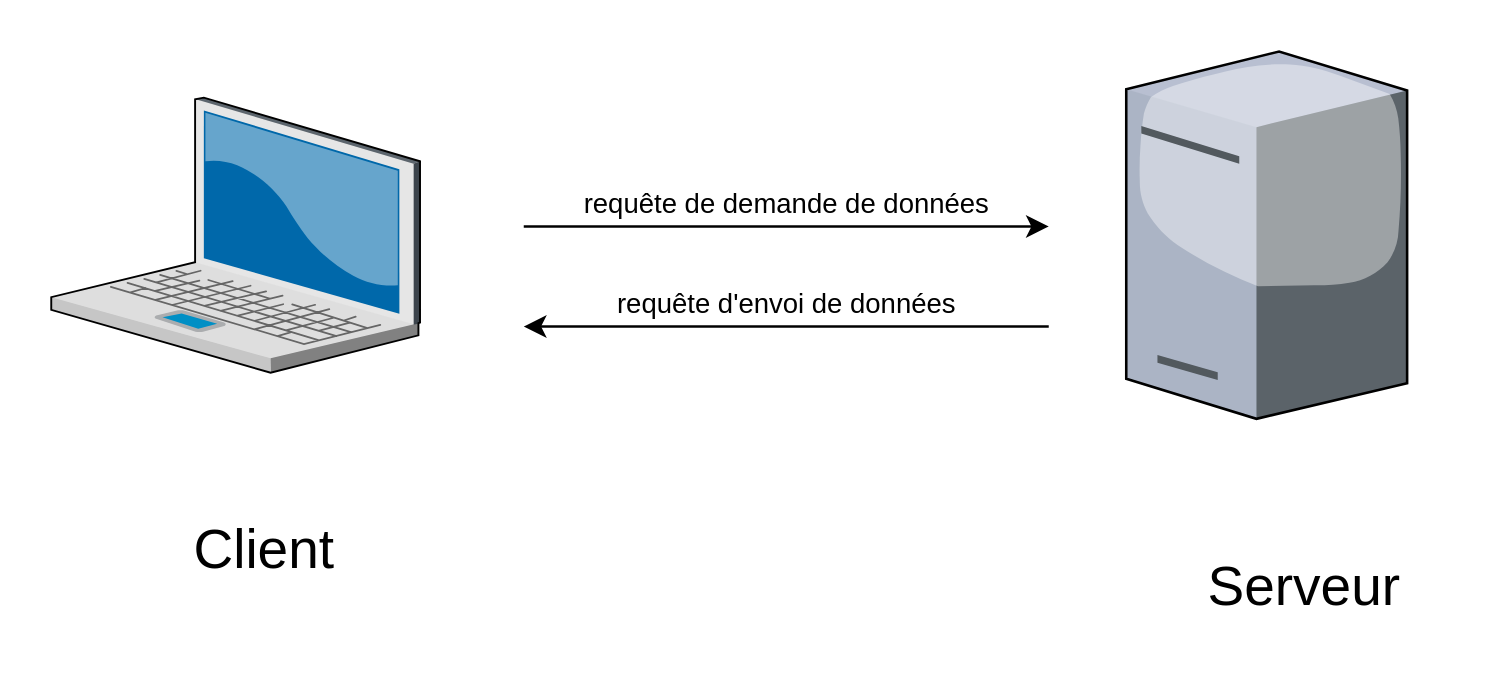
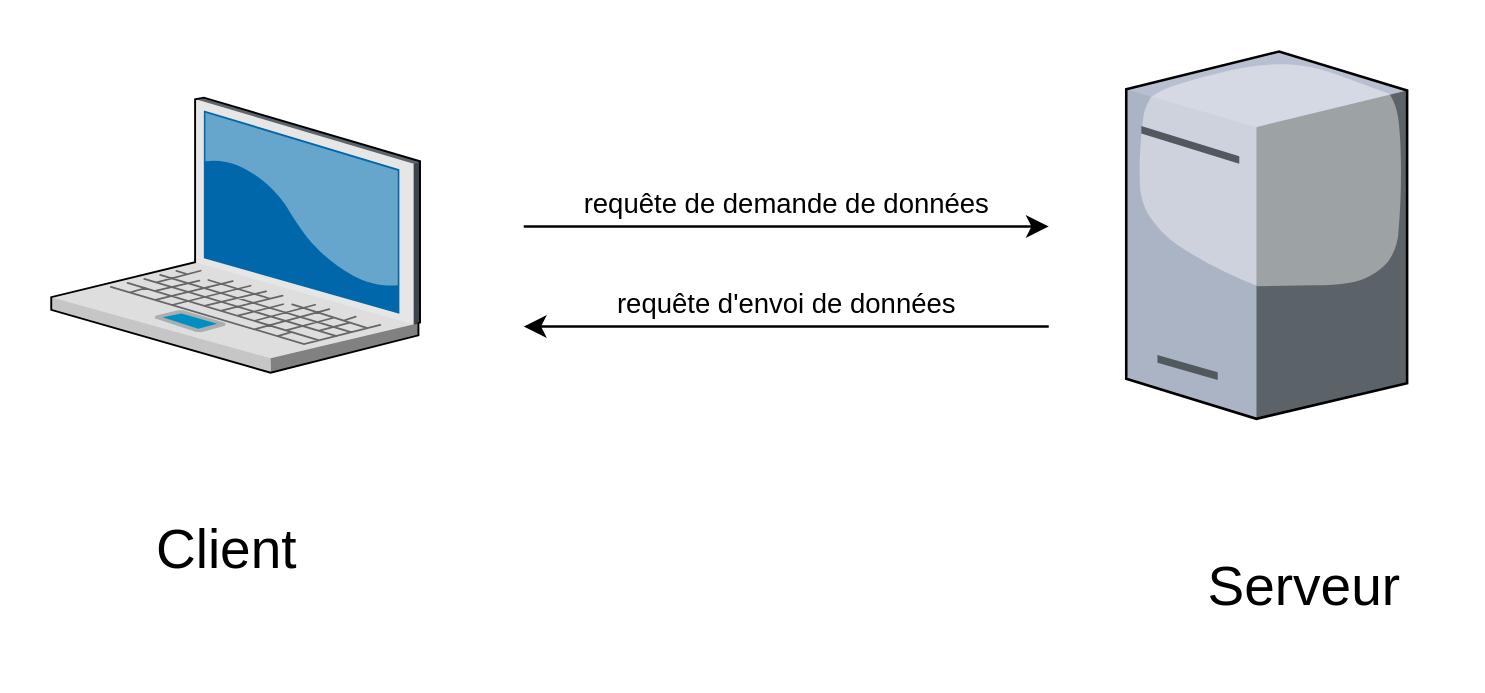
(264, 551) -> (226, 551)
